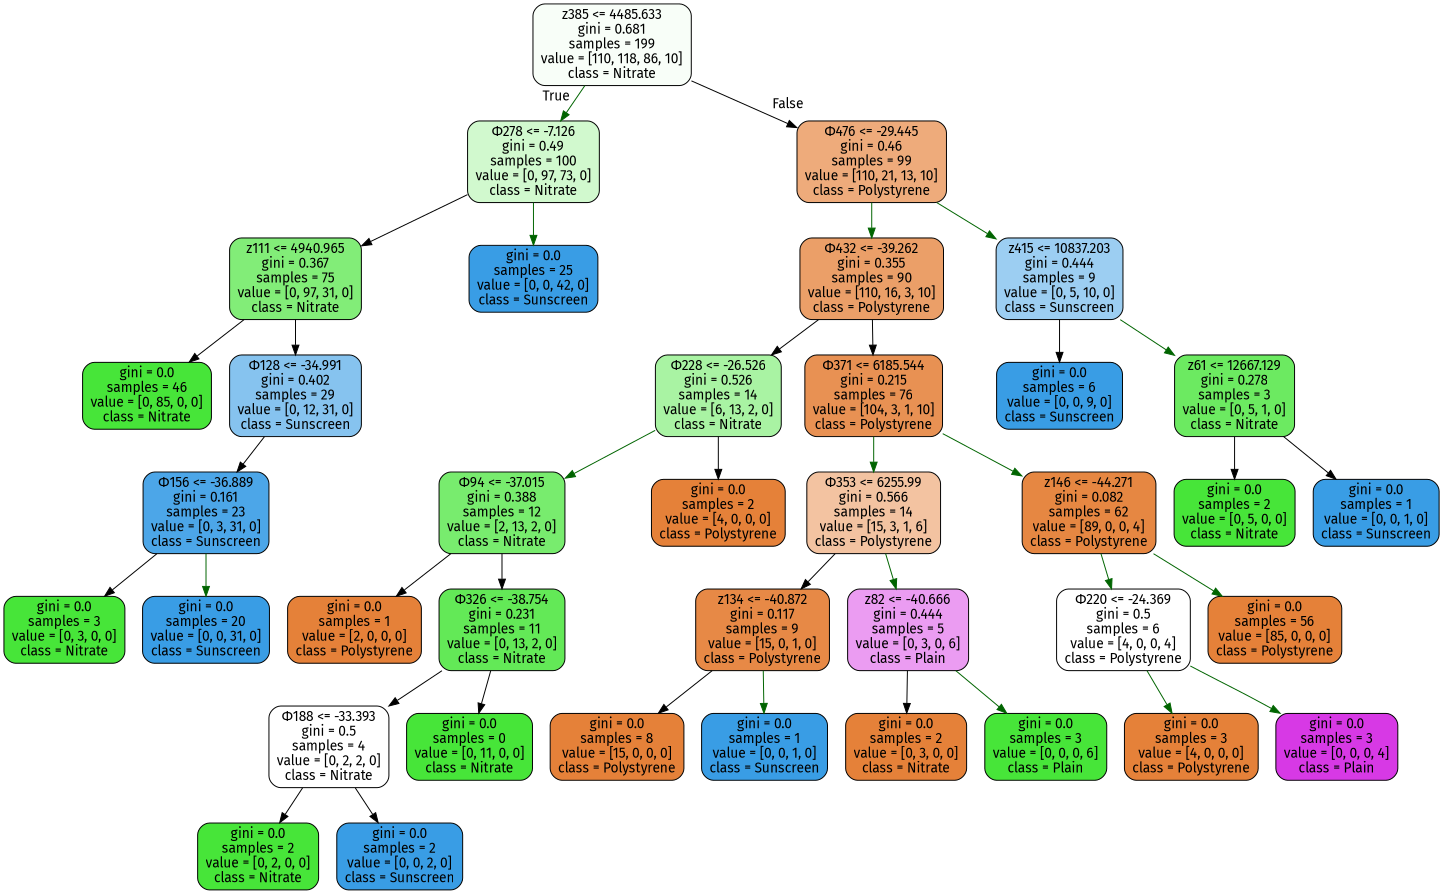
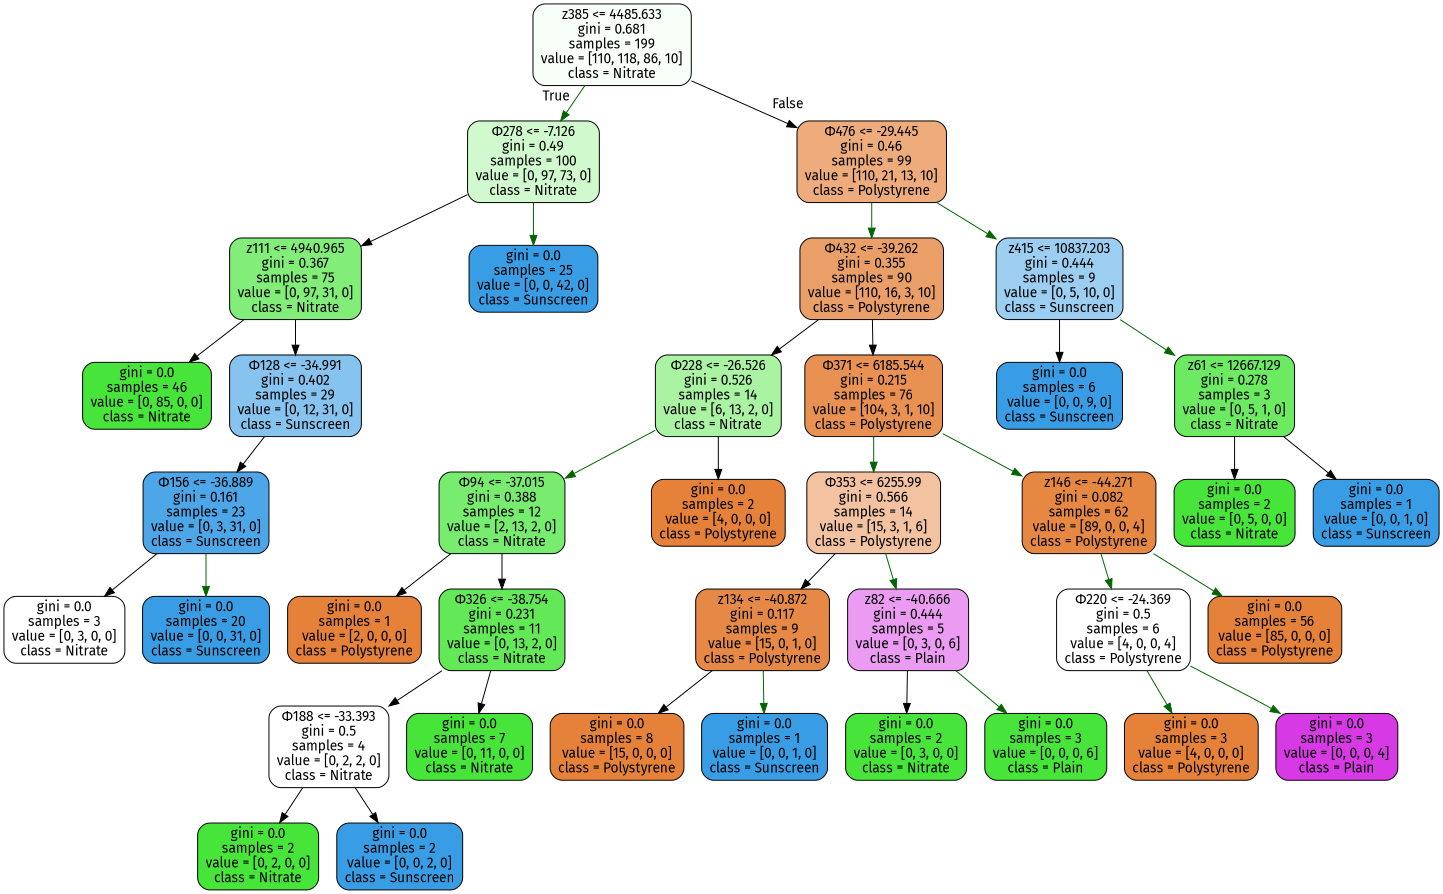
(64, 630) -> (64, 630)
(470, 747) -> (470, 747)
(906, 747) -> (906, 747)
